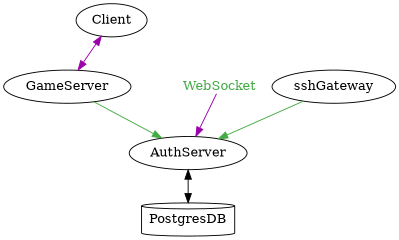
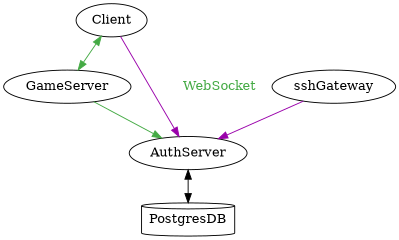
(90, 53) -> (90, 53)
(208, 111) -> (147, 83)
(265, 118) -> (265, 118)
